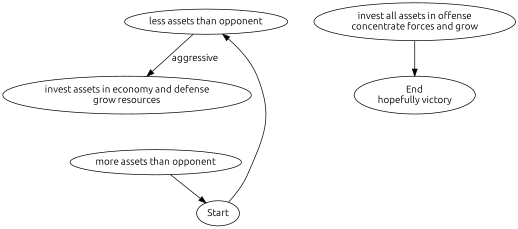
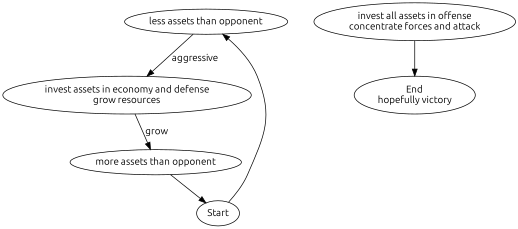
(415, 22) -> (415, 22)
none -> (141, 128)
